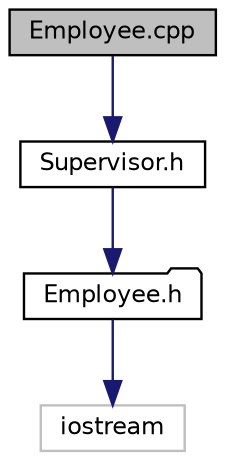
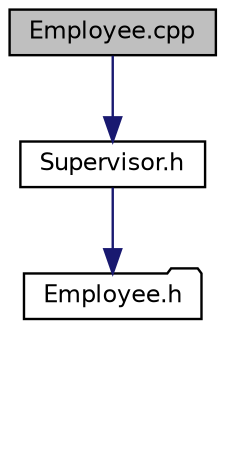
(113, 428) -> none
